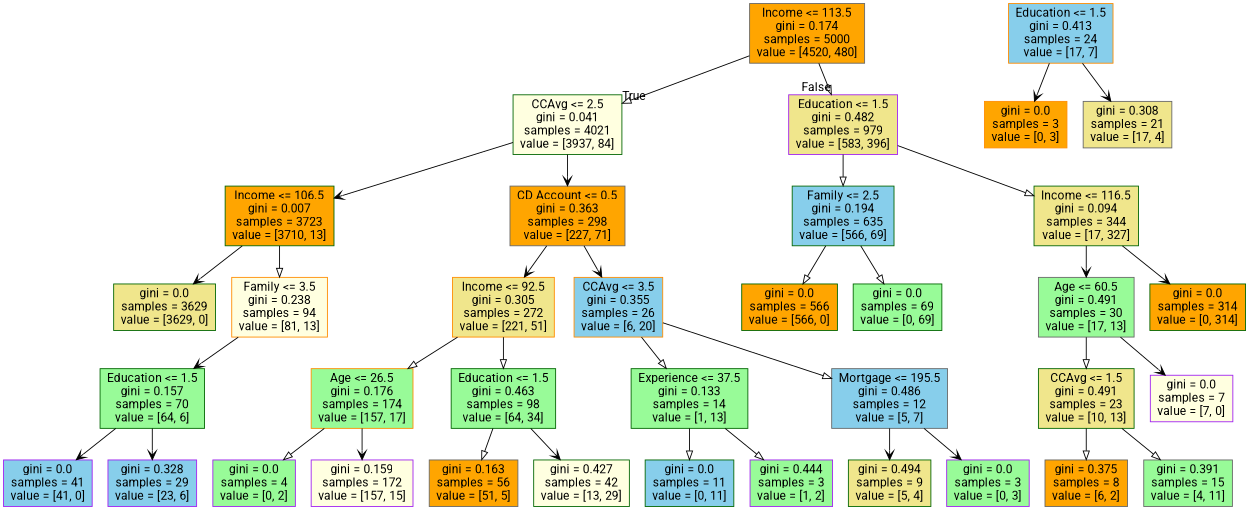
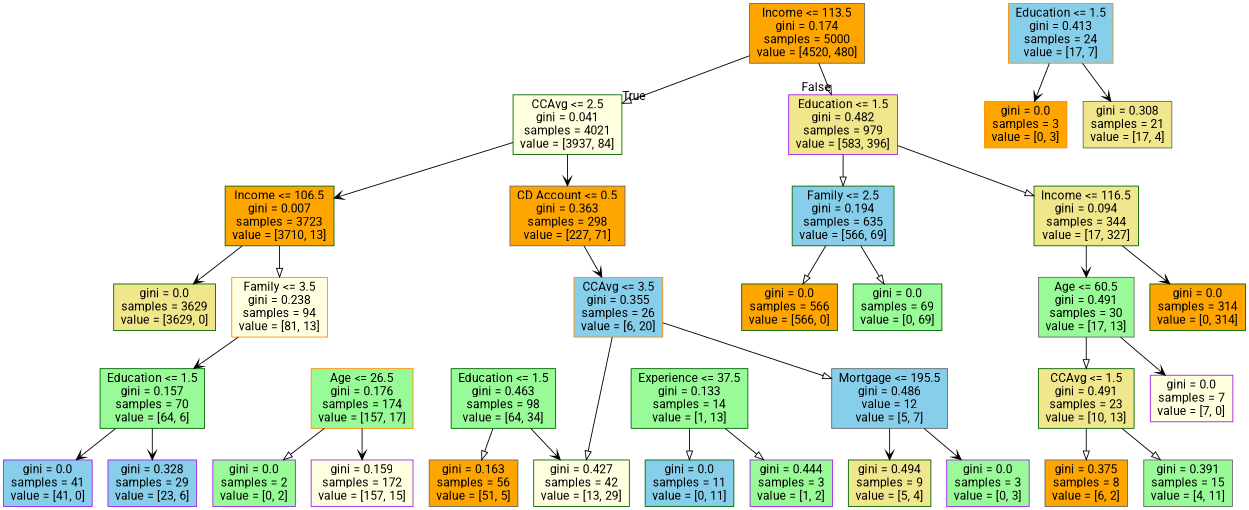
(503, 307) -> none
(651, 349) -> (600, 394)
(890, 399) -> (890, 399)
(254, 483) -> (254, 483)
